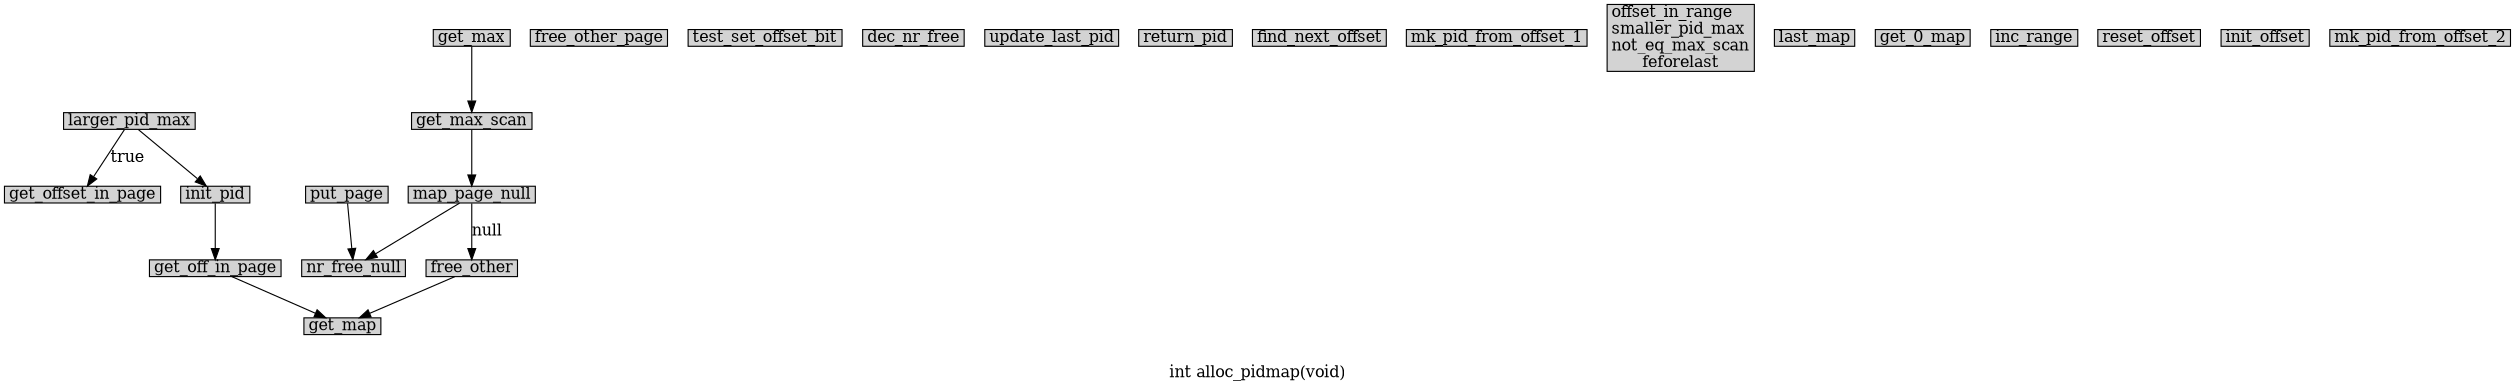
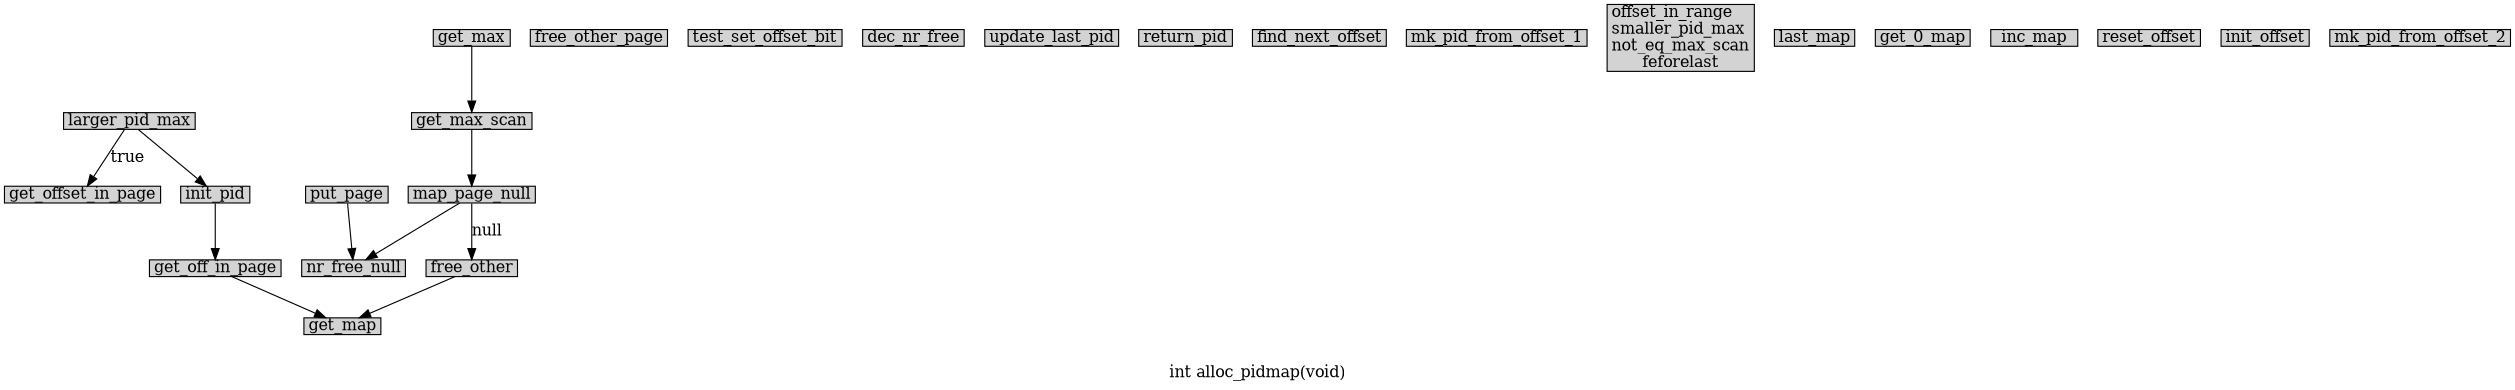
(2034, 38) -> (2034, 38)
